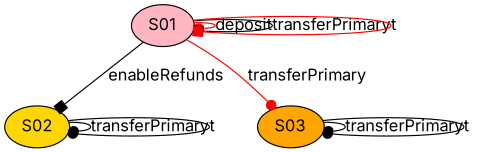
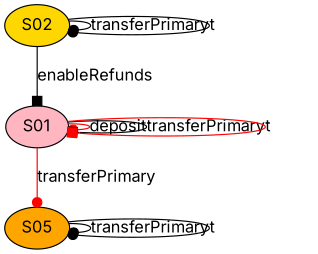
(105, 73) -> (37, 70)
(291, 127) -> (37, 228)
